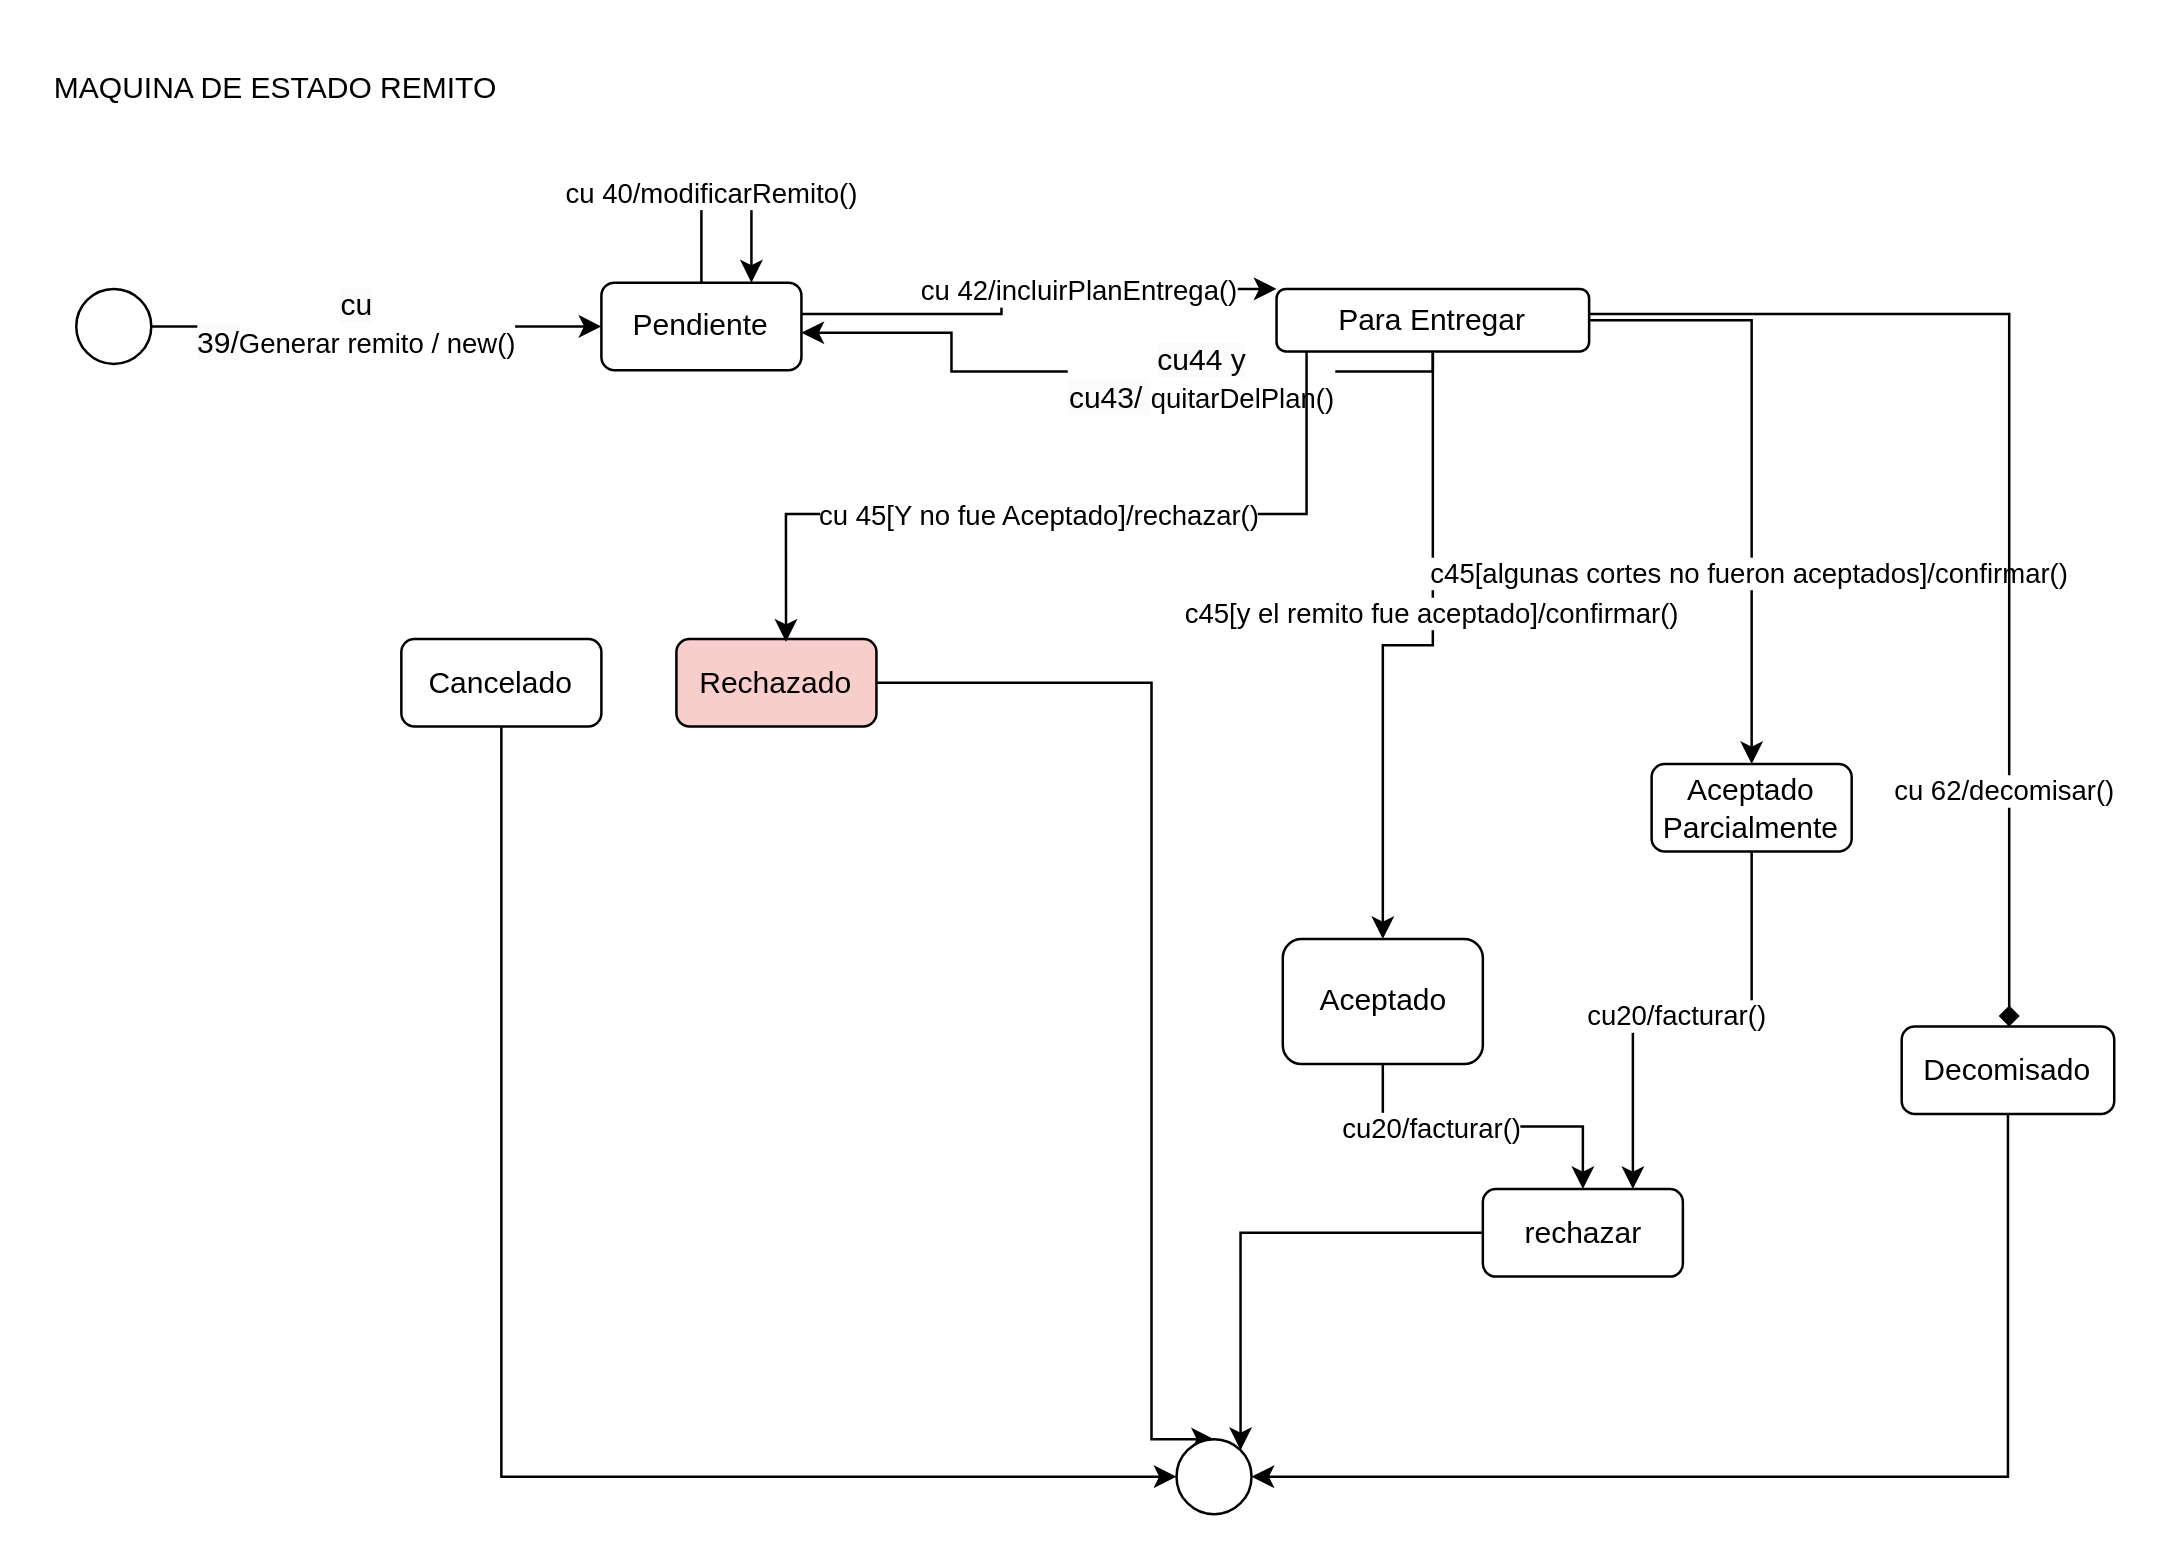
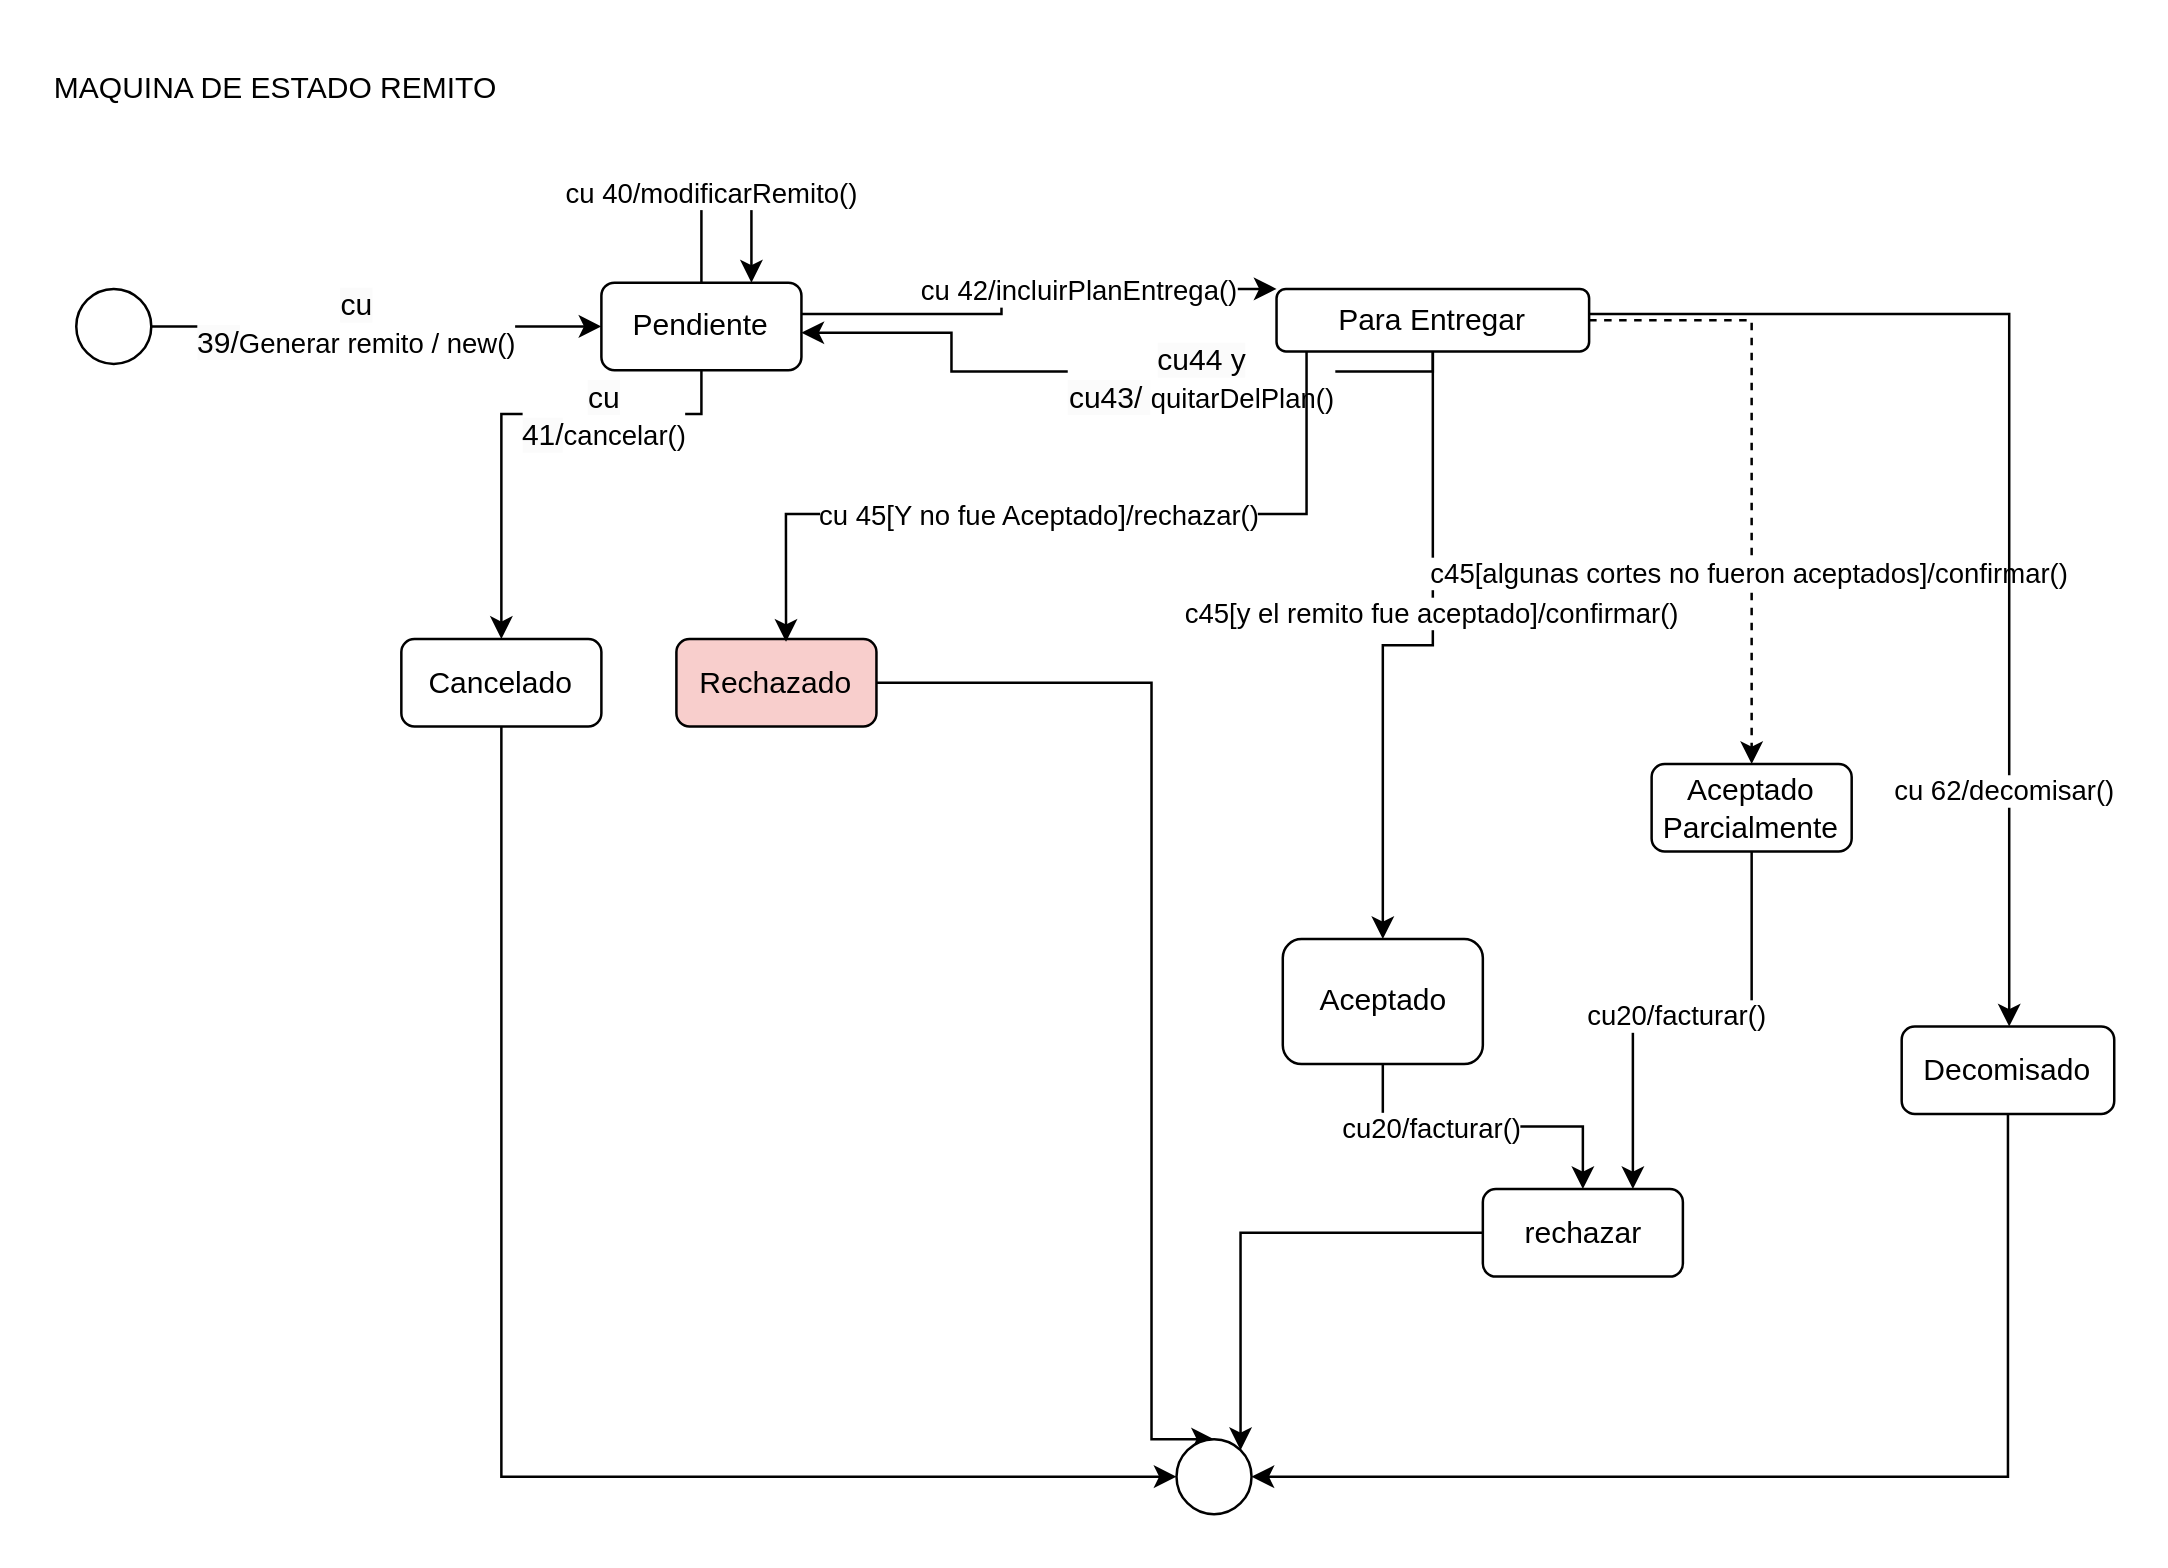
(1751, 361) -> (1751, 361)
none -> (501, 507)
(2009, 1006) -> (2009, 1007)
